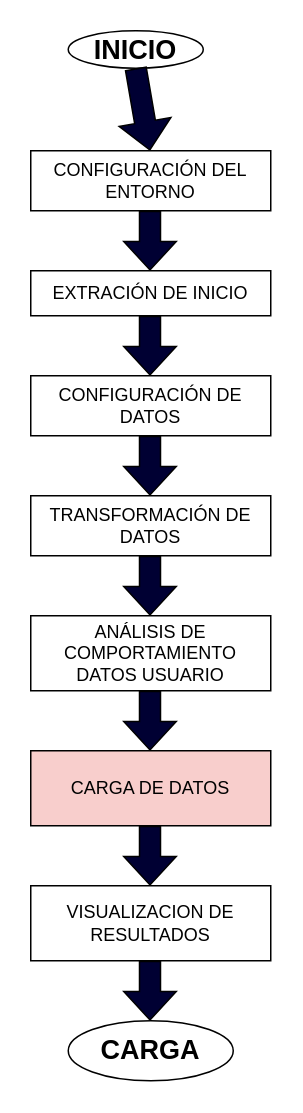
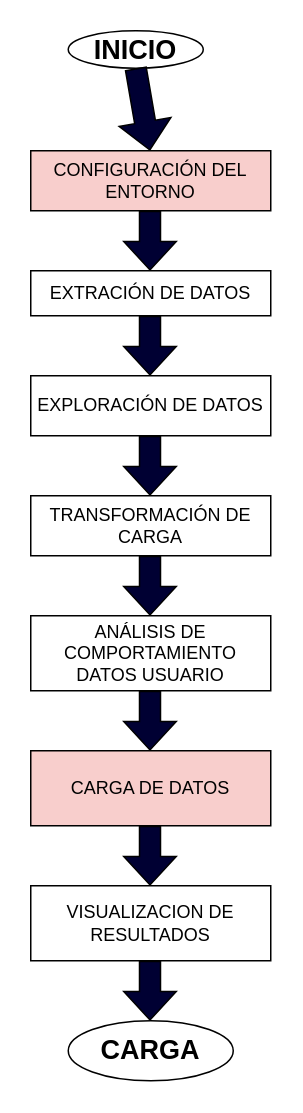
(151, 181) -> (151, 181)
(151, 293) -> (151, 293)
(151, 406) -> (151, 406)
(151, 526) -> (151, 526)
